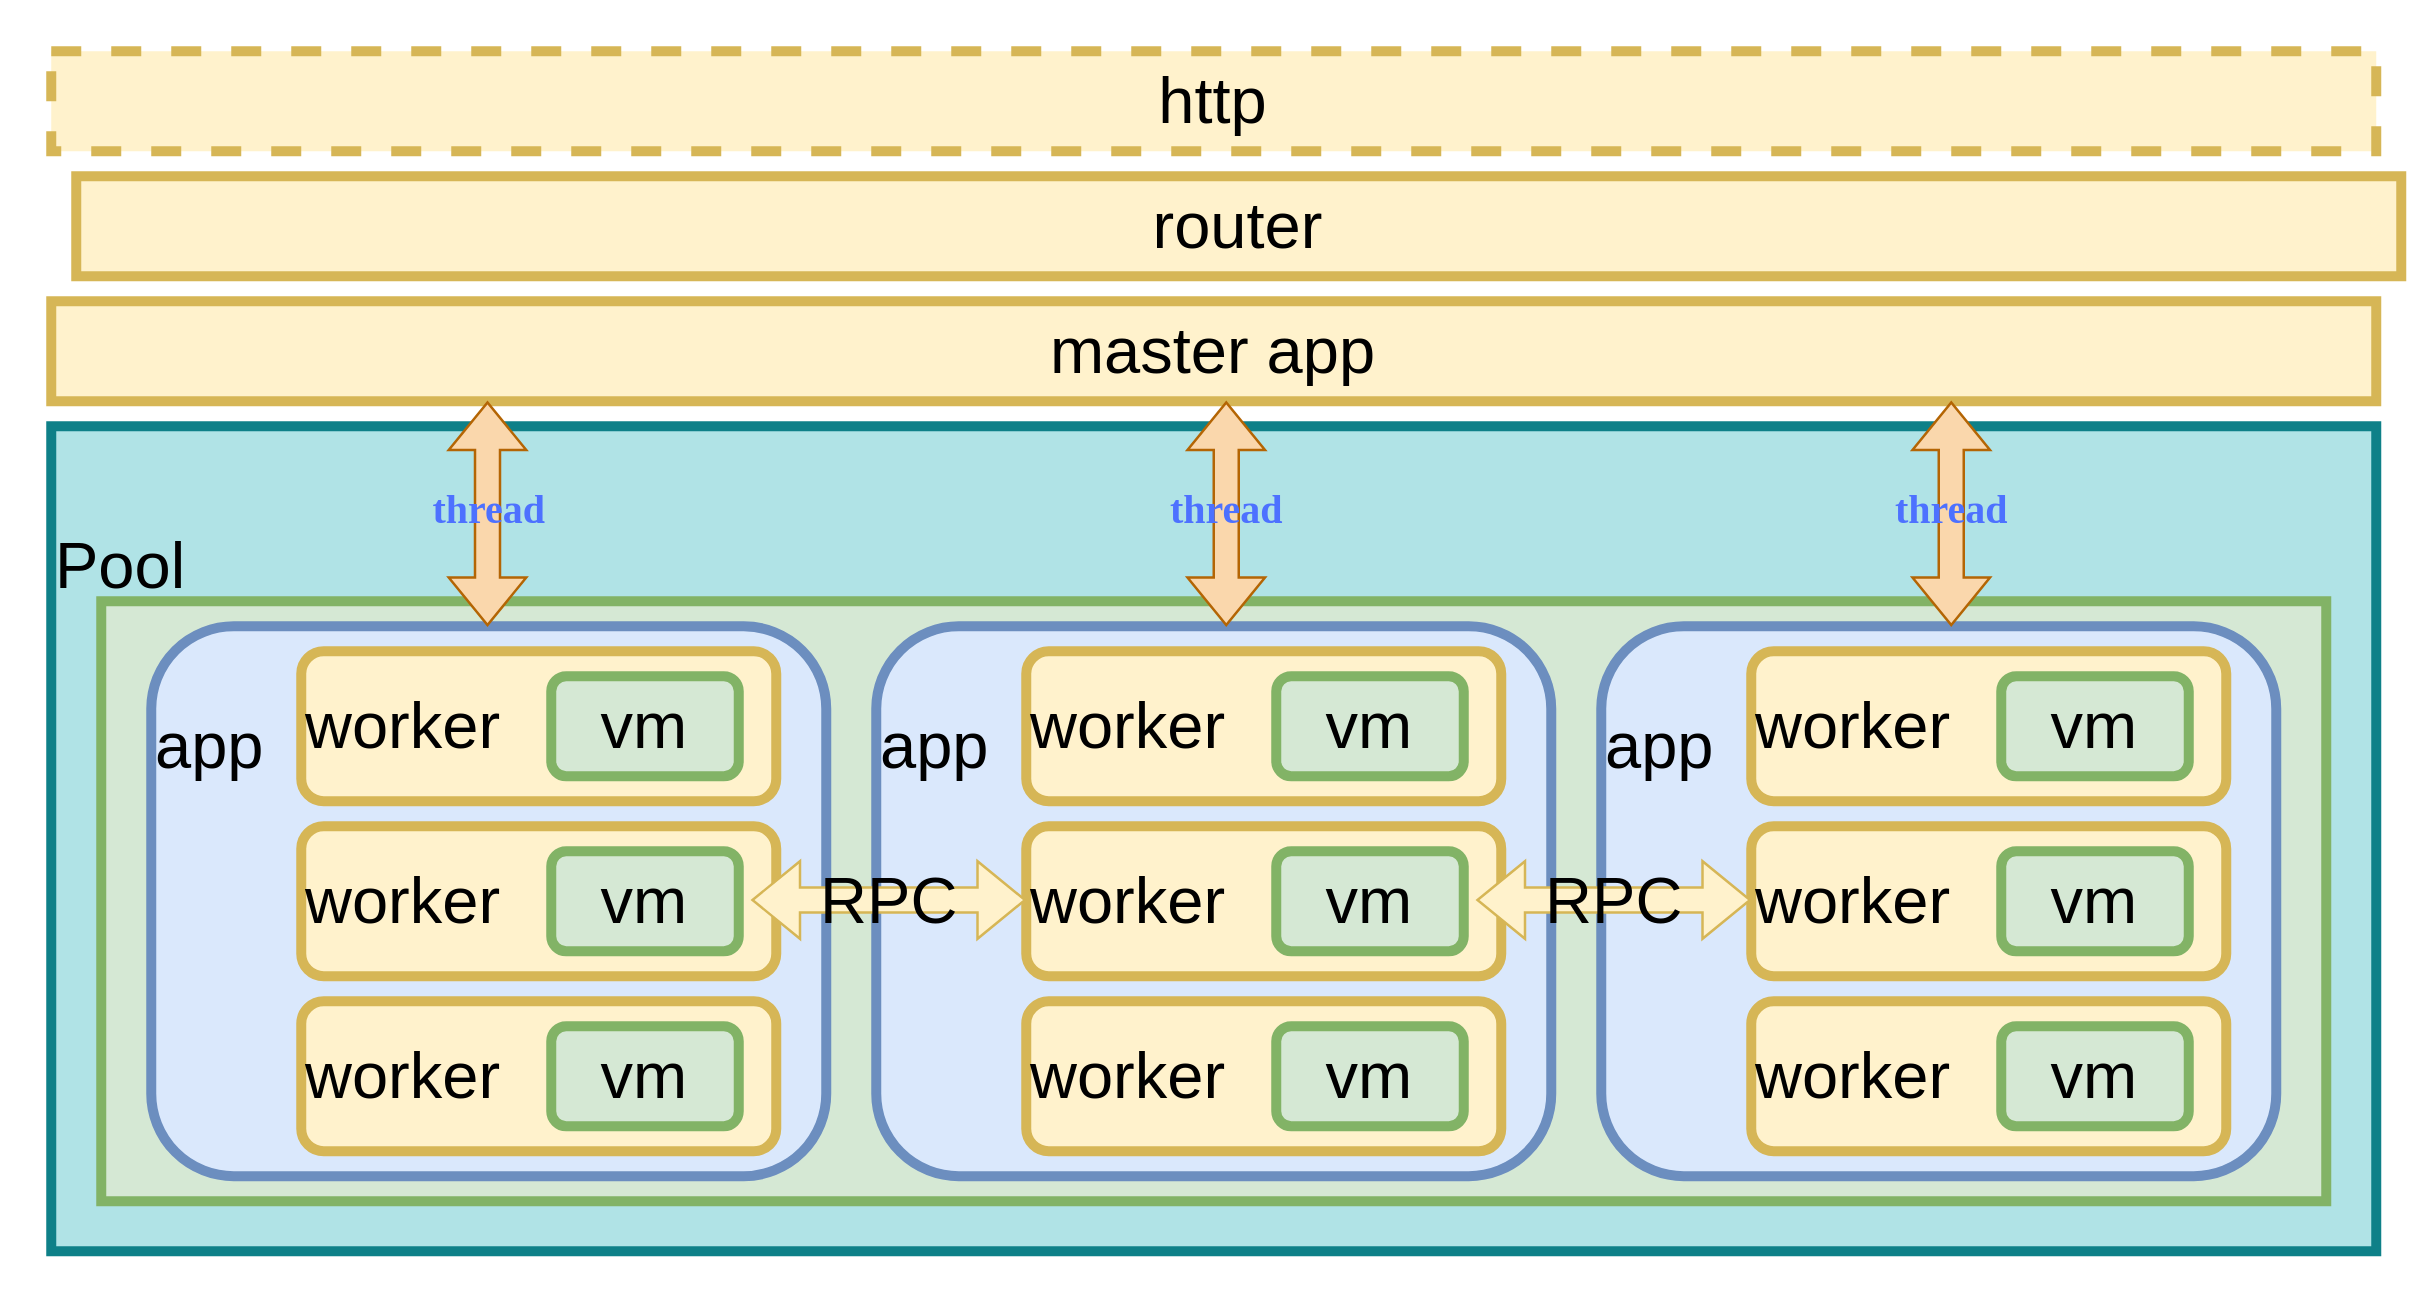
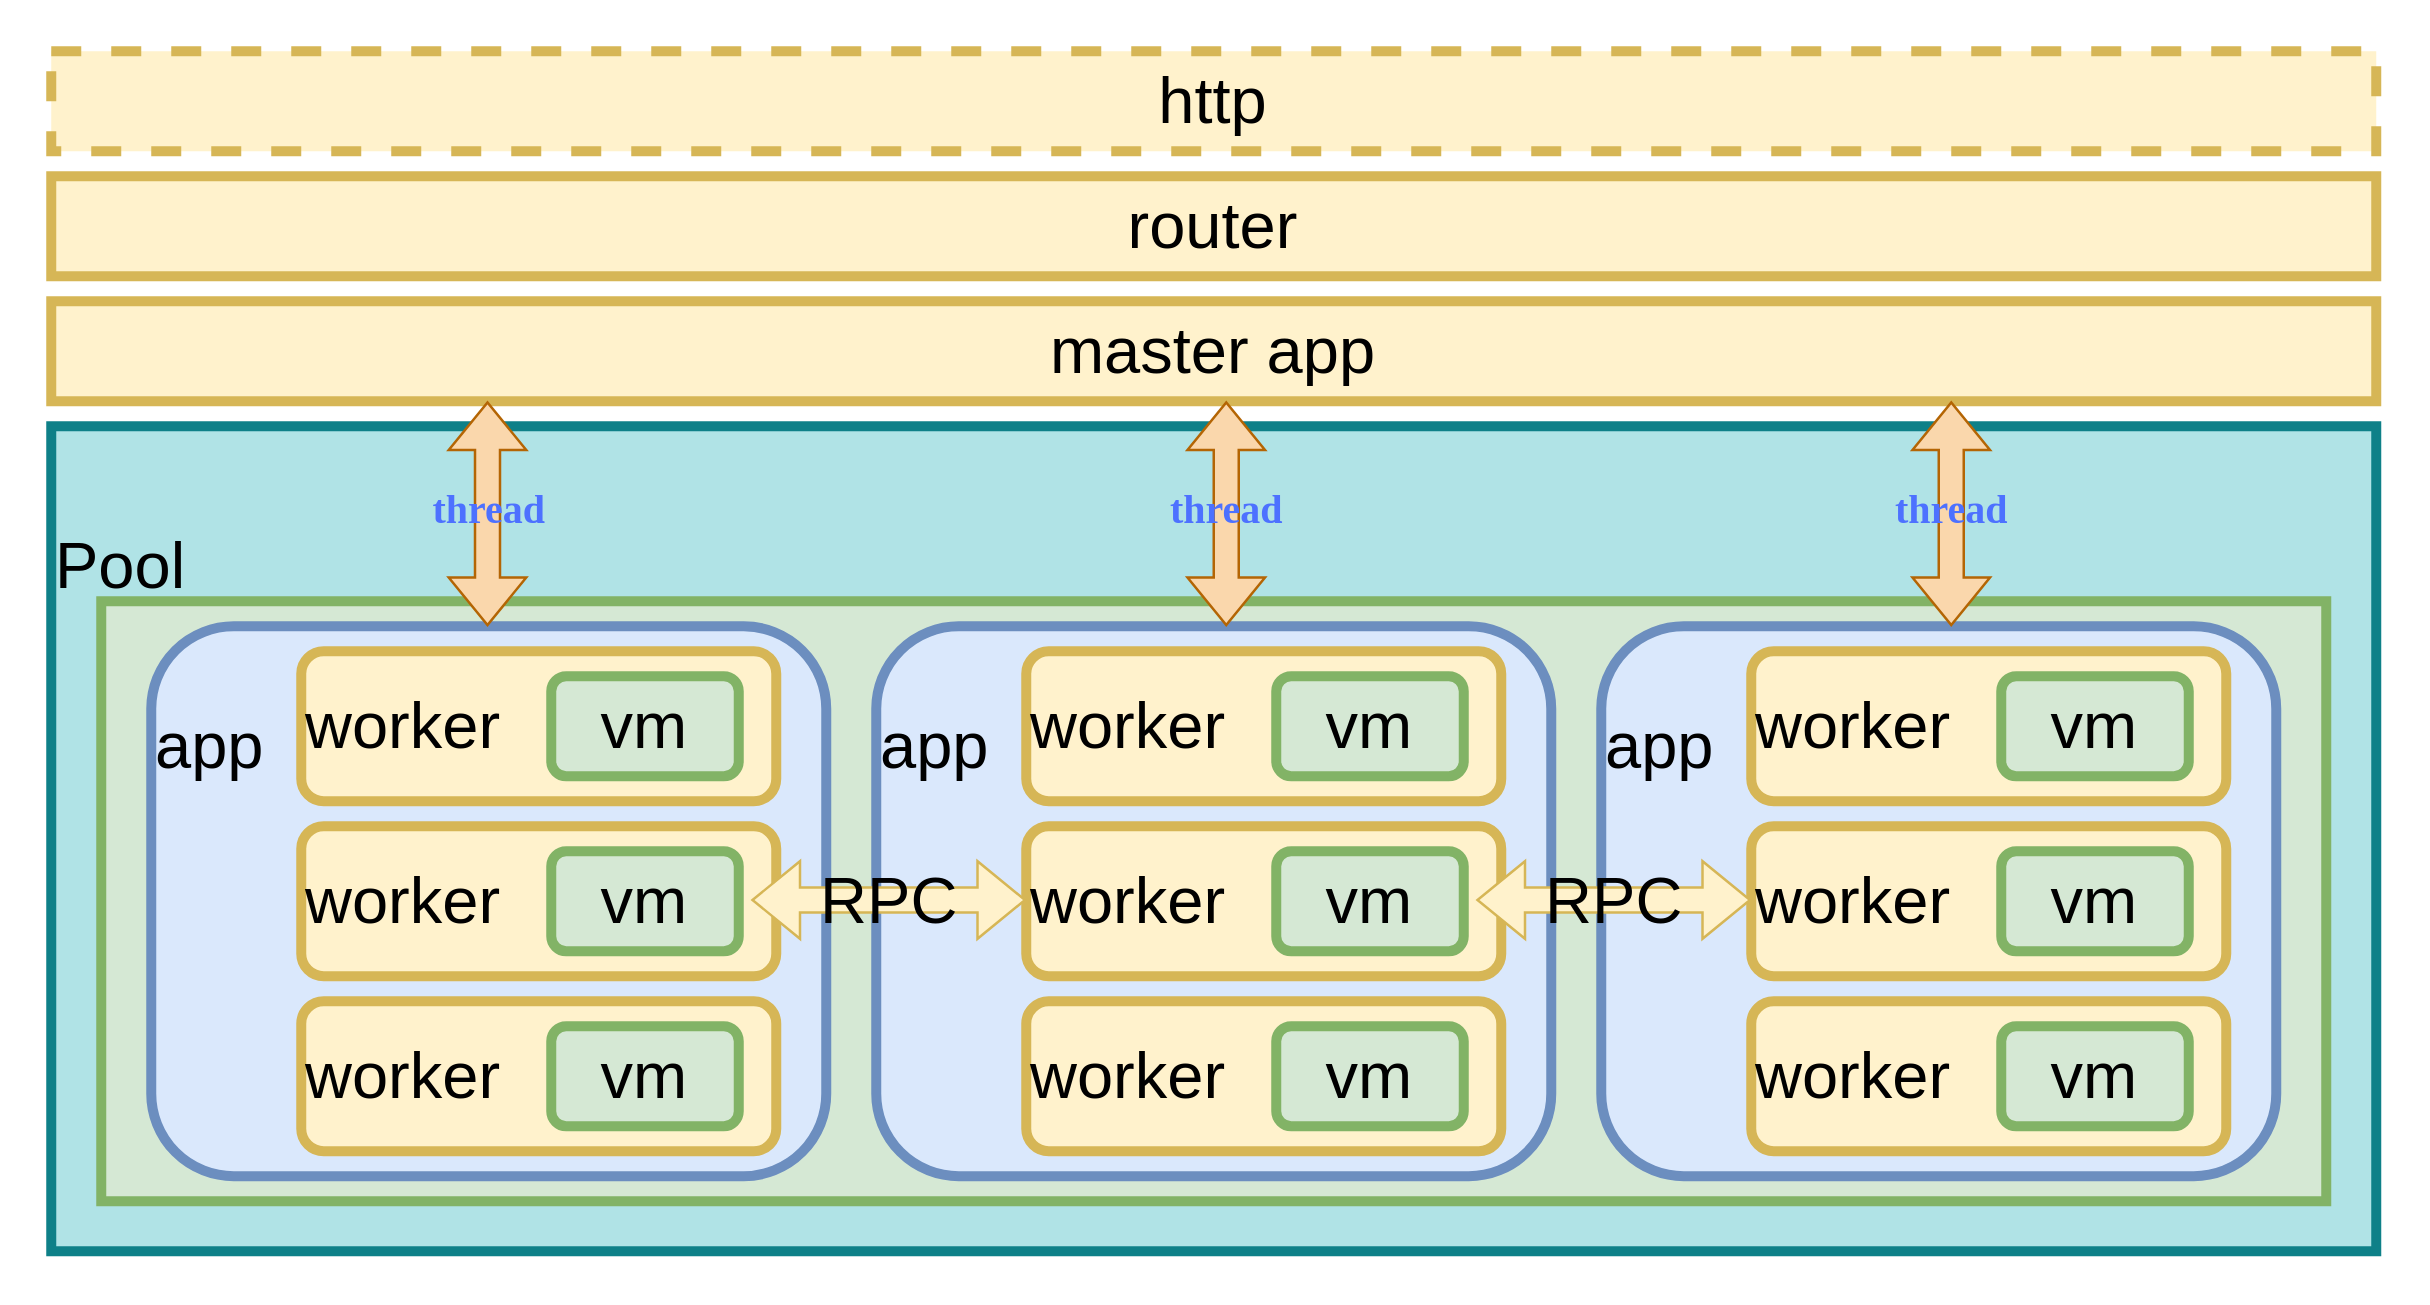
(1239, 226) -> (1214, 226)
